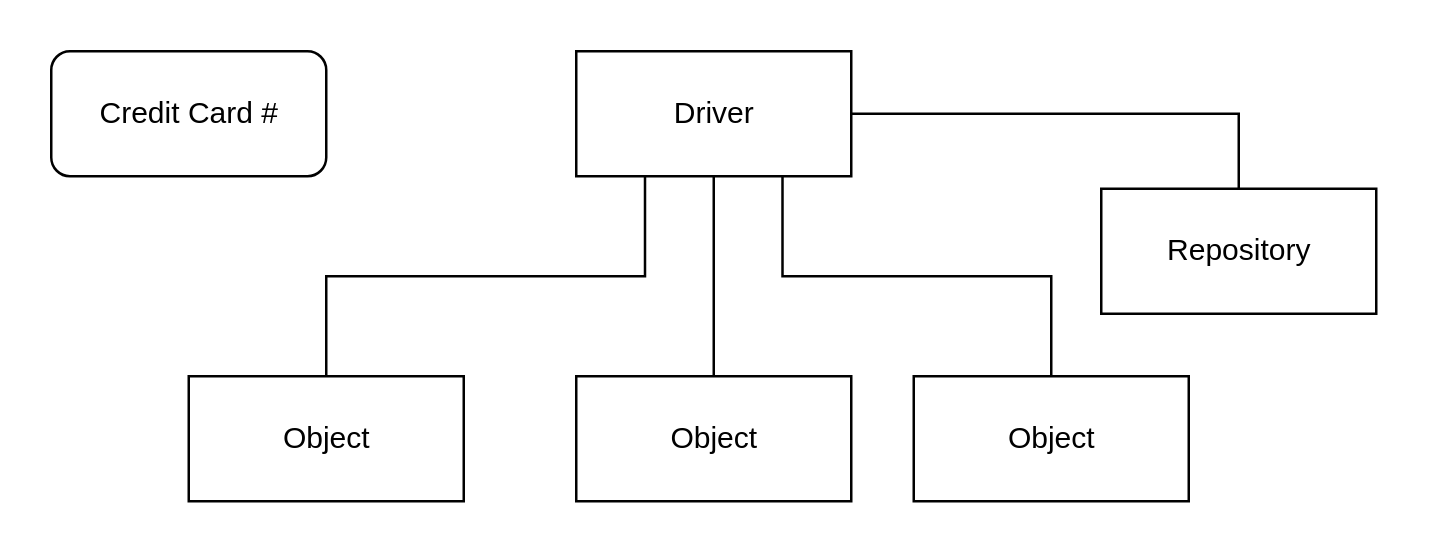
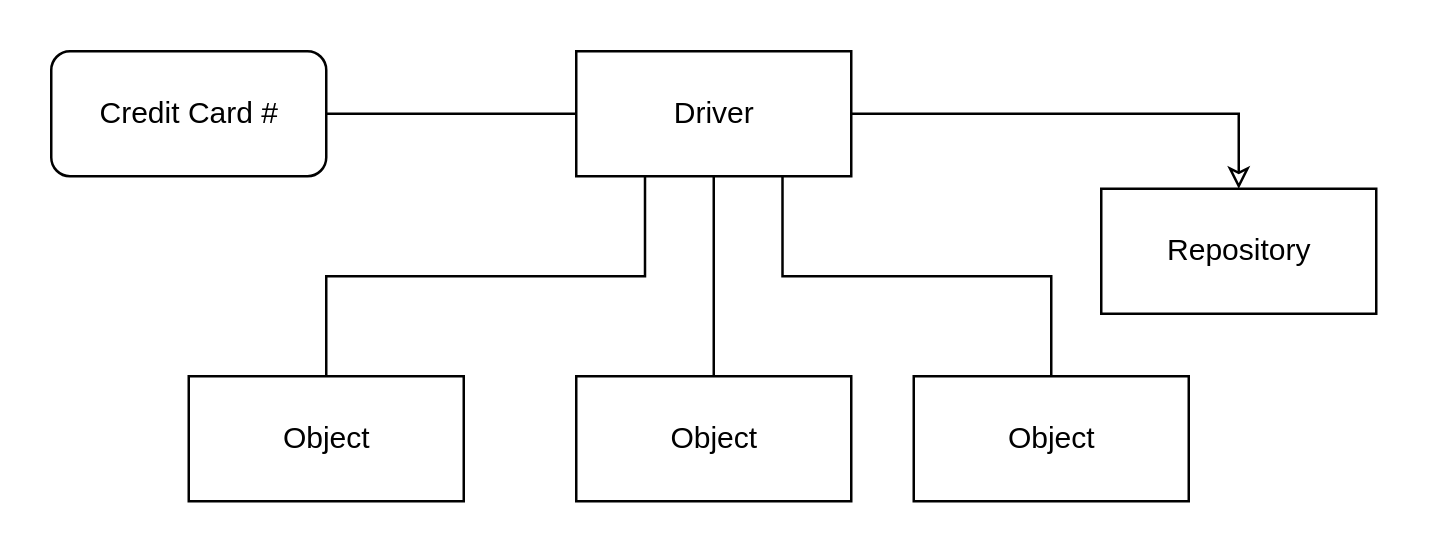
none -> (451, 114)
(1239, 177) -> (1239, 170)
